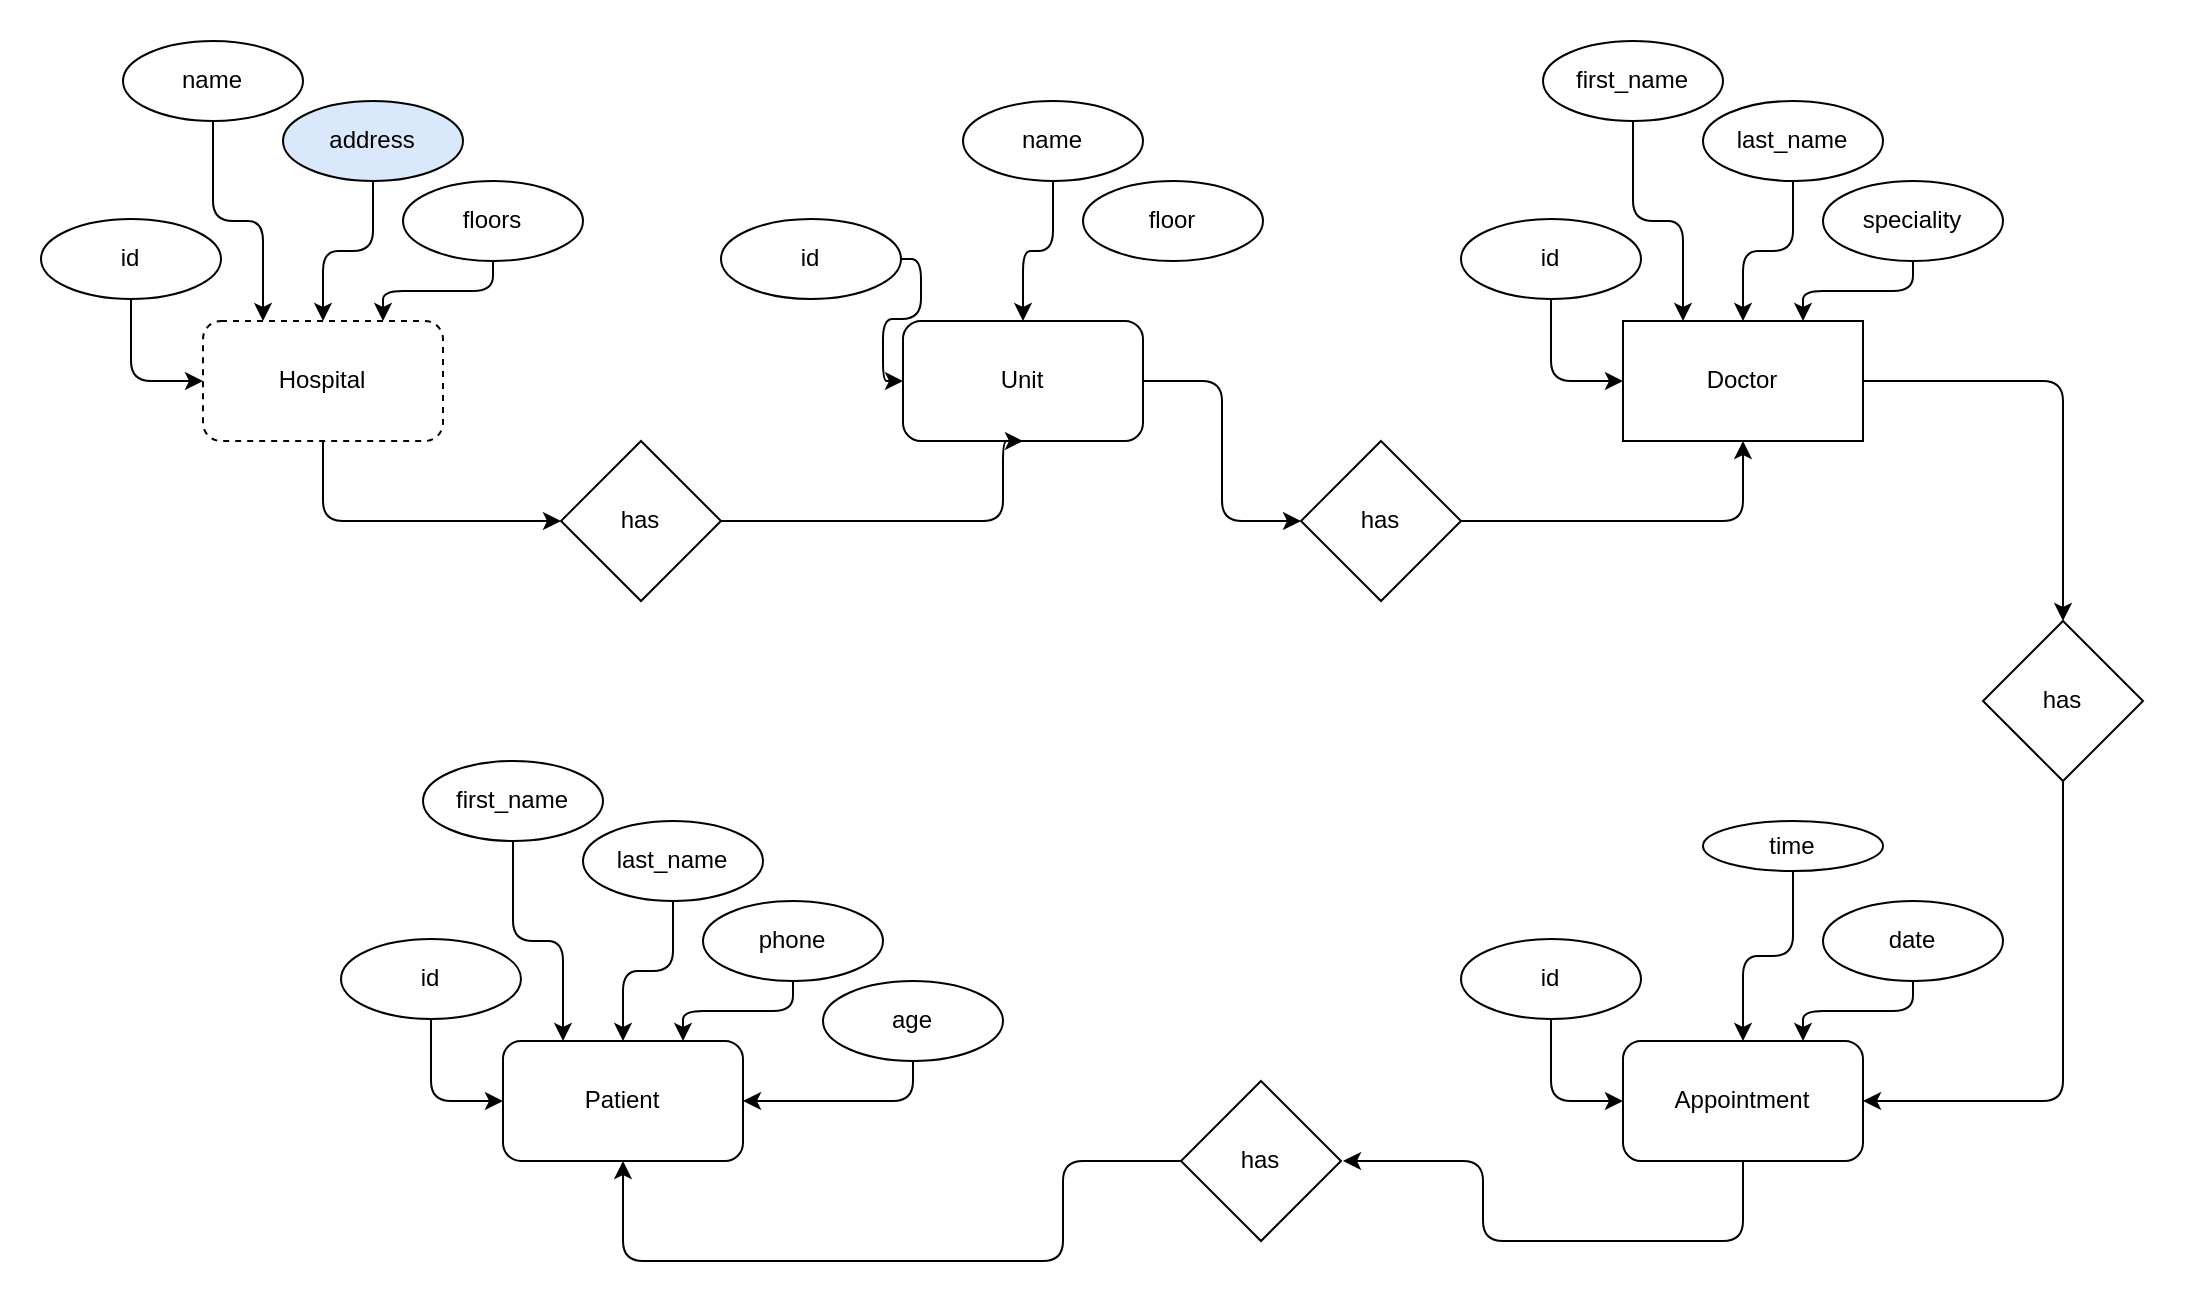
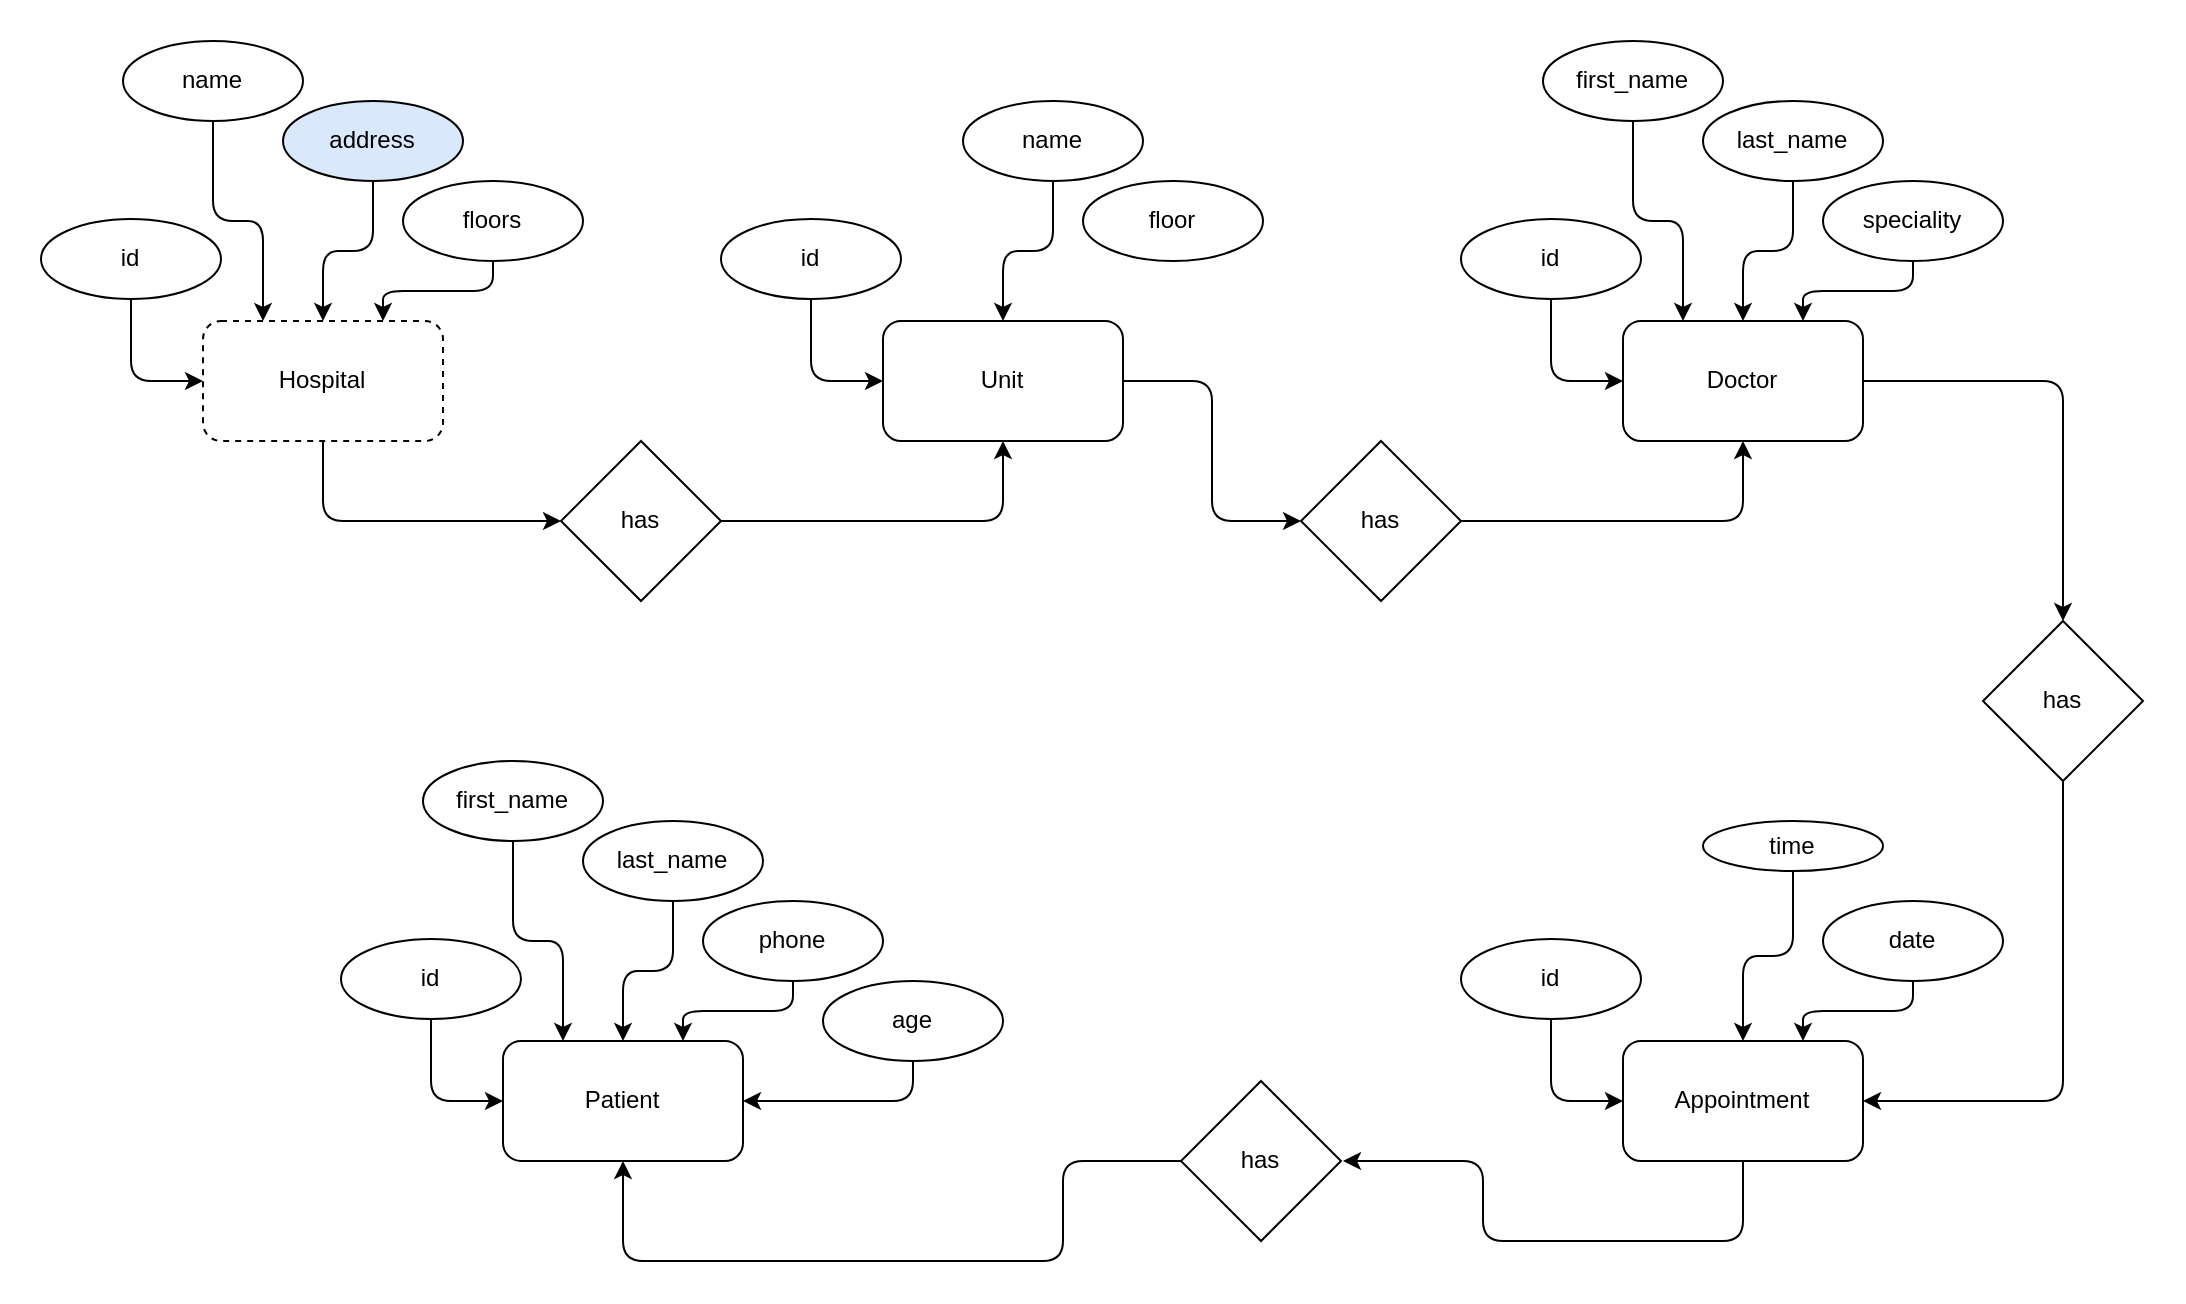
(1023, 381) -> (1003, 381)
(1743, 381) -> (1743, 381)
